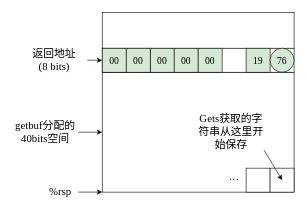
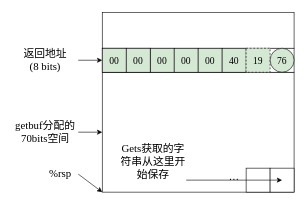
(54, 60) -> (45, 60)
none -> (234, 60)
(258, 60) -> (258, 60)
(45, 132) -> (45, 132)
(231, 132) -> (153, 162)
(60, 192) -> (60, 174)
